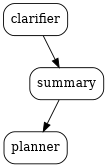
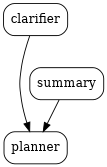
(49, 48) -> (20, 79)
